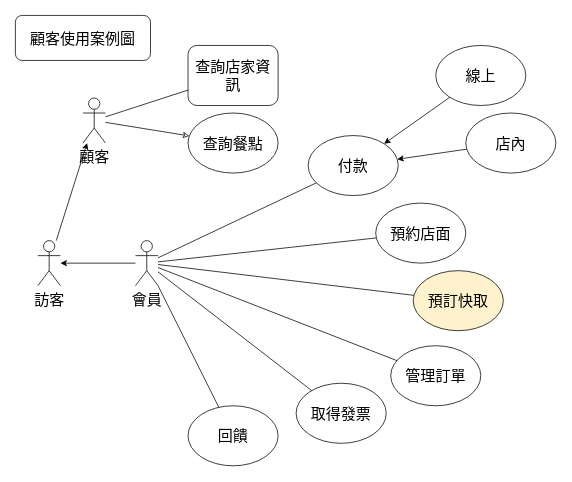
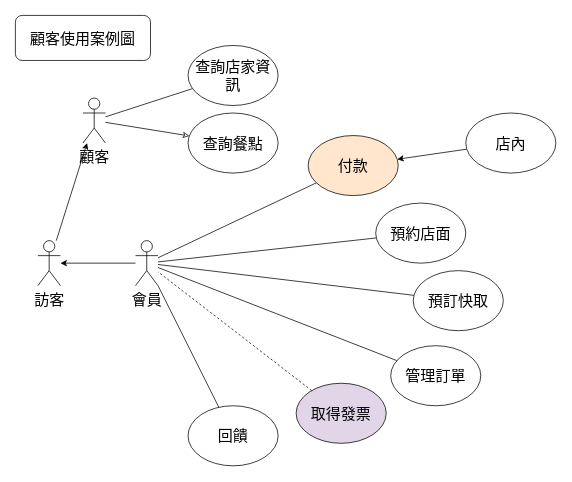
(233, 75) -> (233, 75)
(480, 75) -> none
(419, 119) -> none
(353, 165) -> (353, 165)
(458, 300) -> (458, 300)
(235, 331) -> (235, 331)
(341, 413) -> (341, 413)
